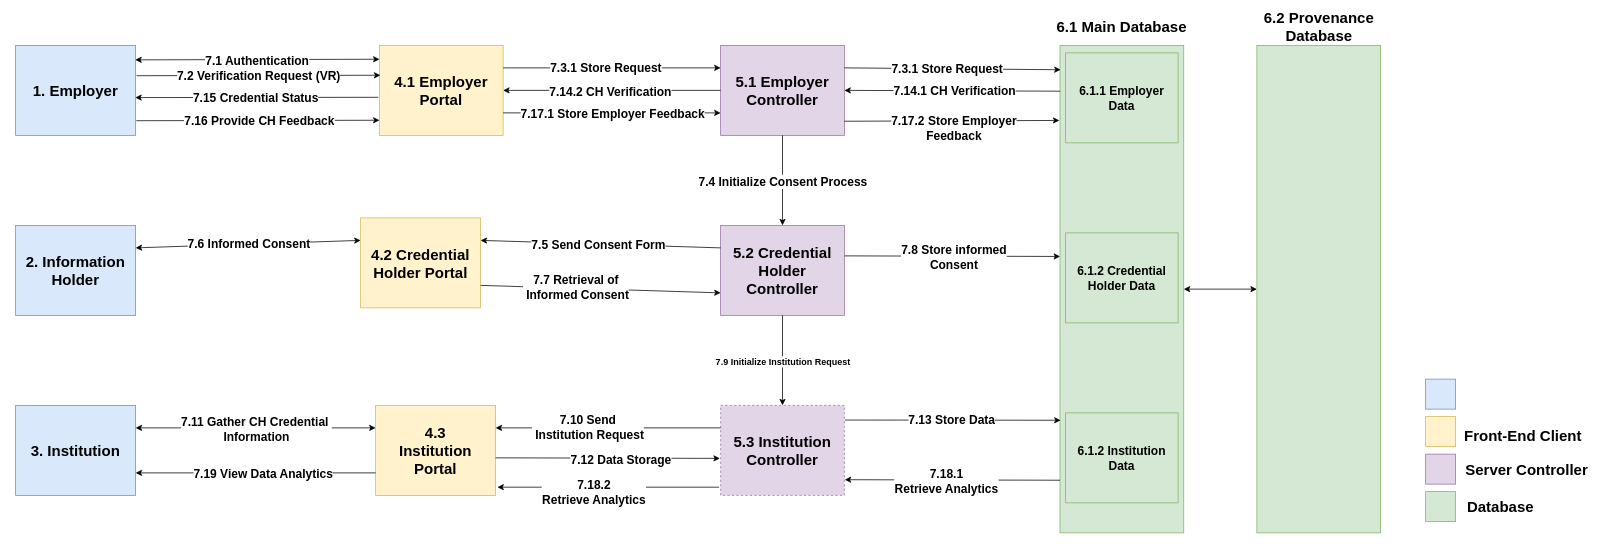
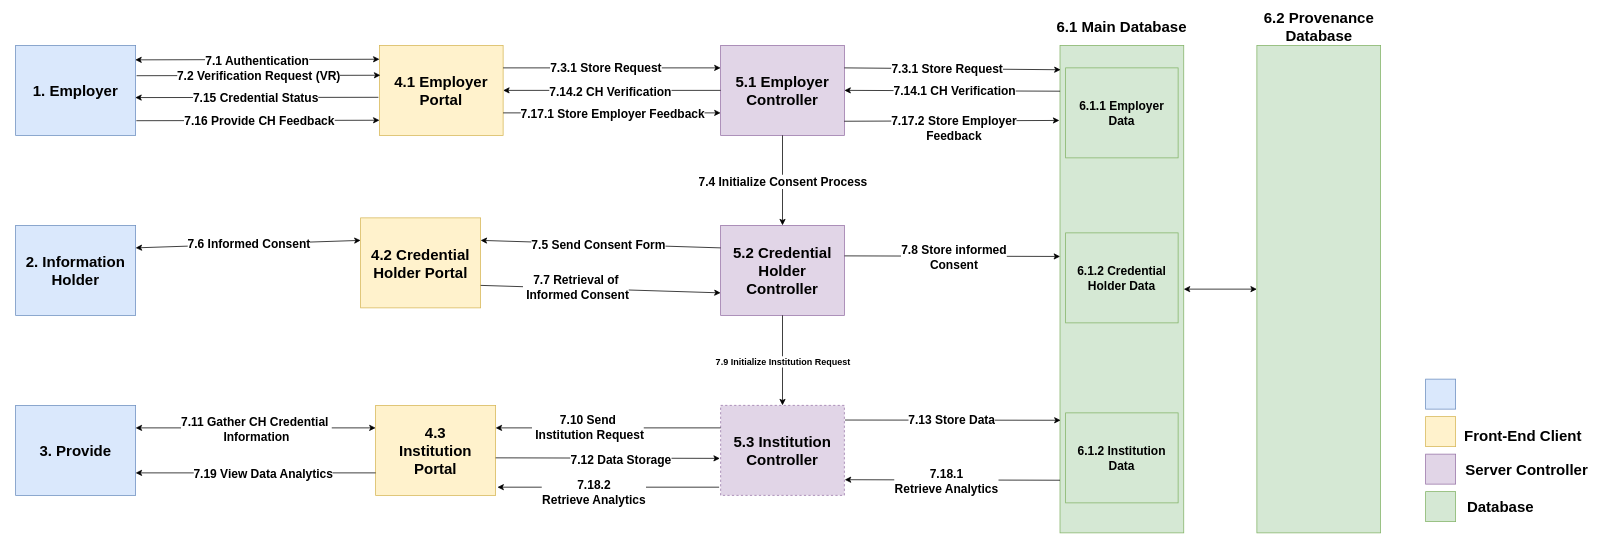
(1122, 98) -> (1122, 113)
(75, 450) -> (75, 450)
